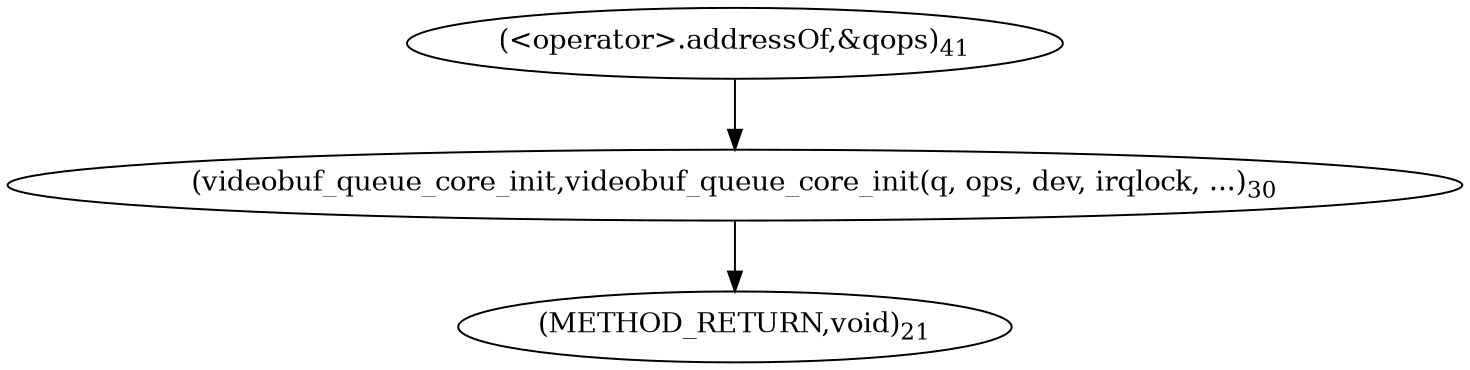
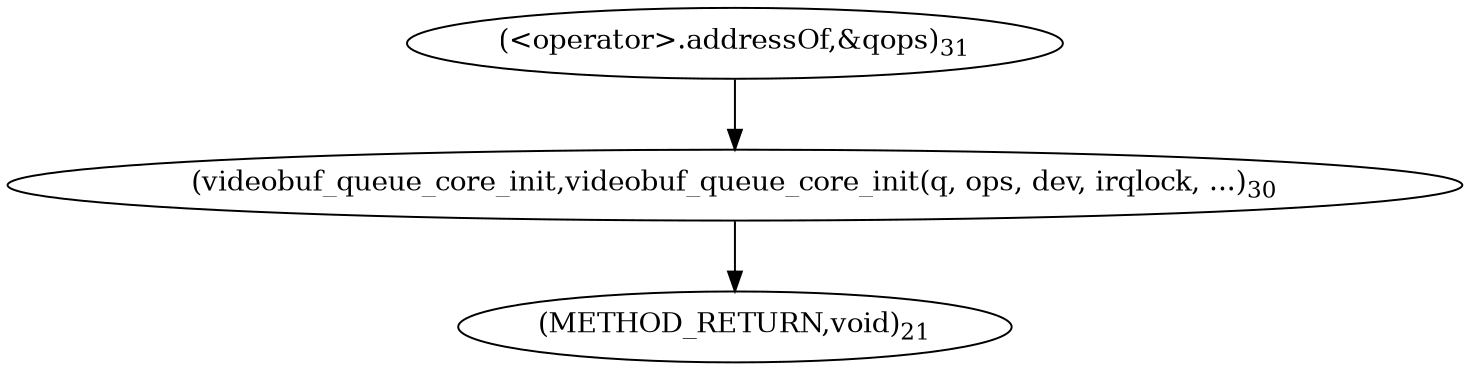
(956, 40) -> (956, 40)
